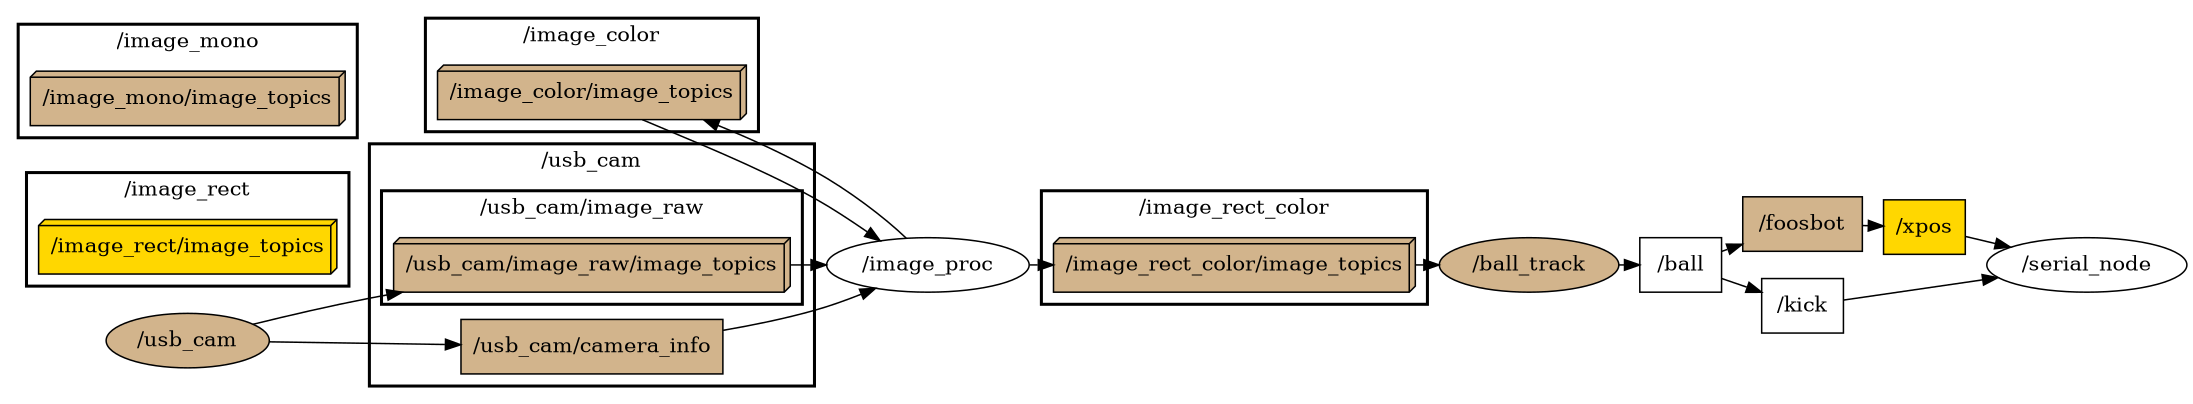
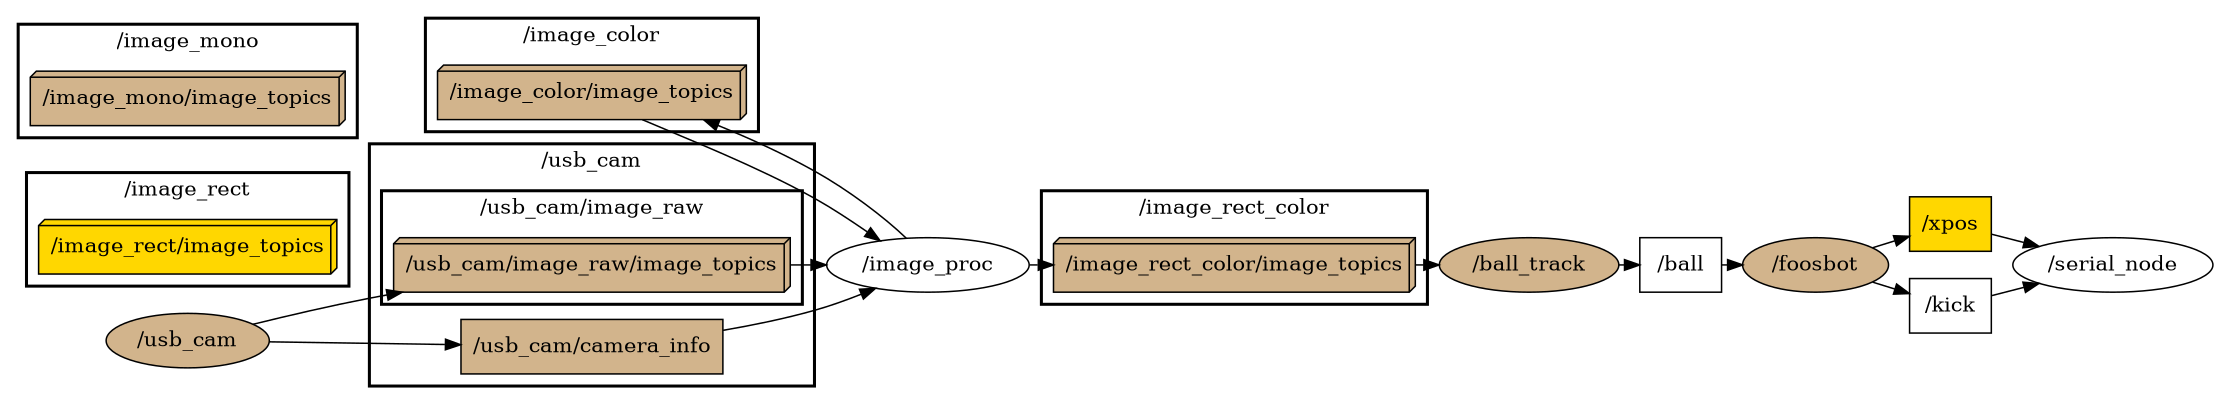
(1803, 224) -> (1816, 265)
(1734, 283) -> (1884, 286)
